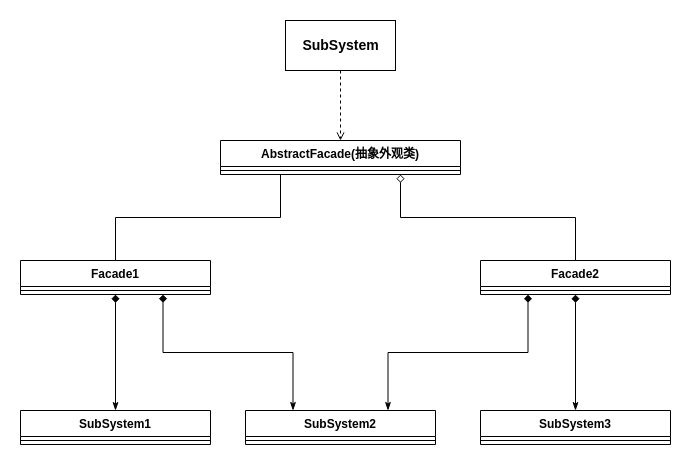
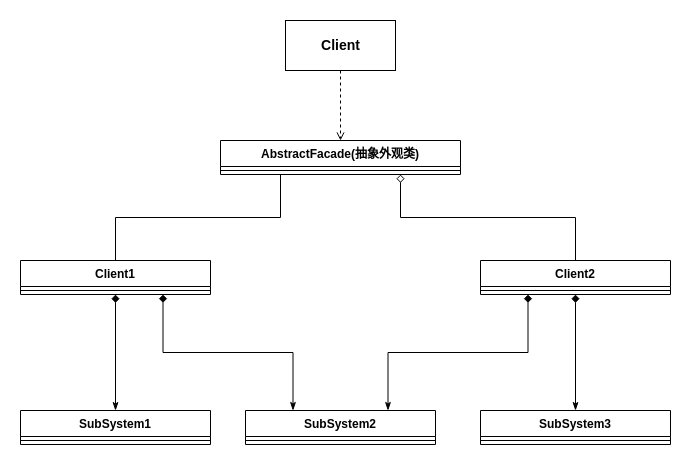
(341, 46) -> (341, 46)
(115, 274) -> (115, 274)
(575, 274) -> (575, 274)
